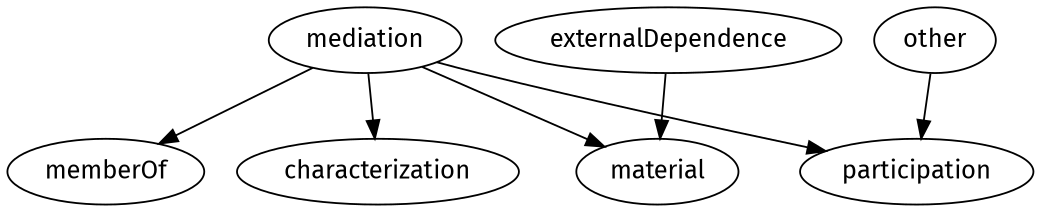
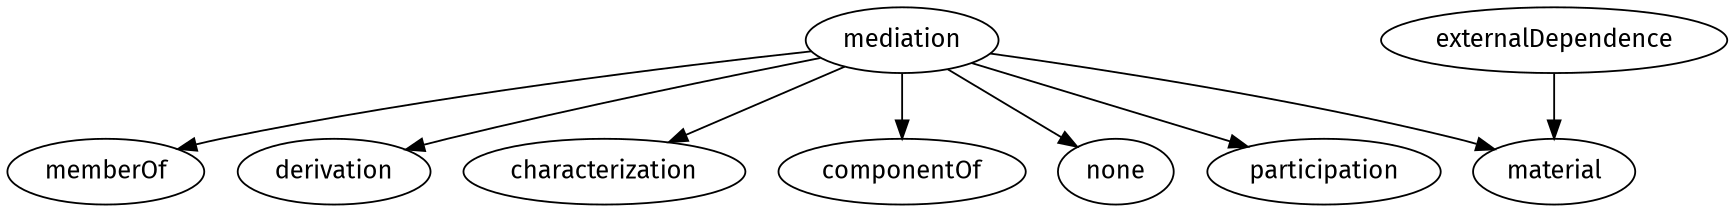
(935, 40) -> none
none -> (334, 172)
none -> (902, 172)
none -> (1116, 172)
